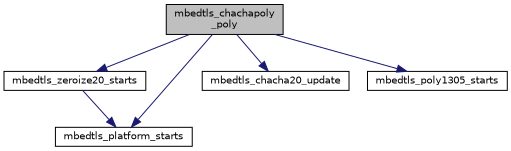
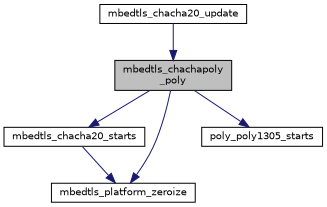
(249, 49) -> (173, 37)
(75, 81) -> (74, 137)
(437, 81) -> (262, 137)
(124, 137) -> (123, 193)
